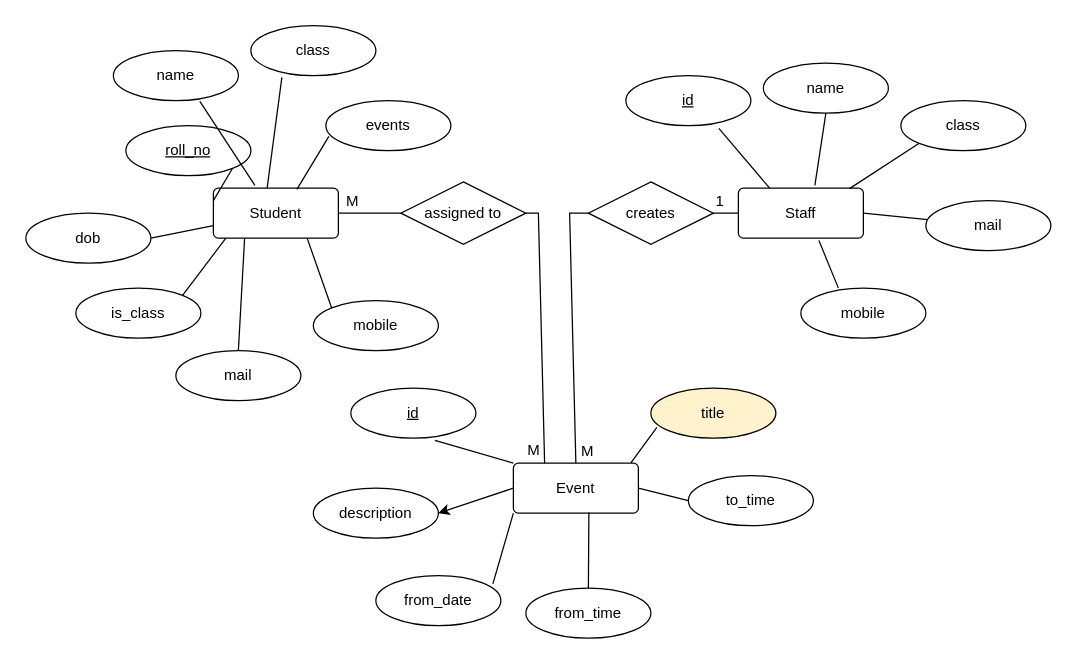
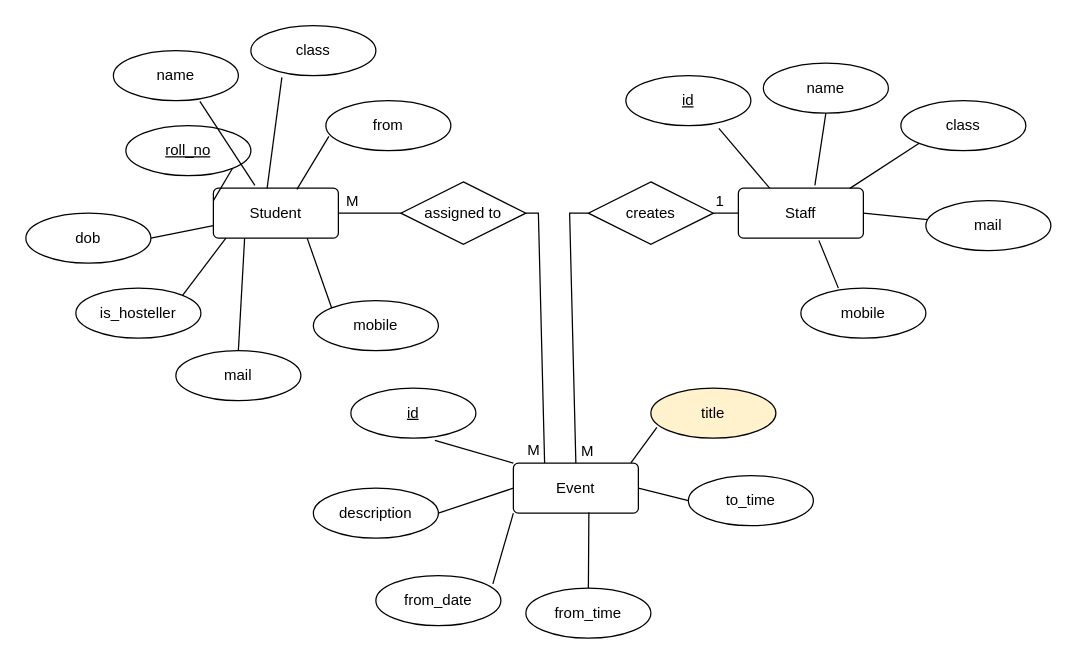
(388, 126) -> (388, 126)
(138, 313) -> (138, 313)
(448, 510) -> (444, 511)
